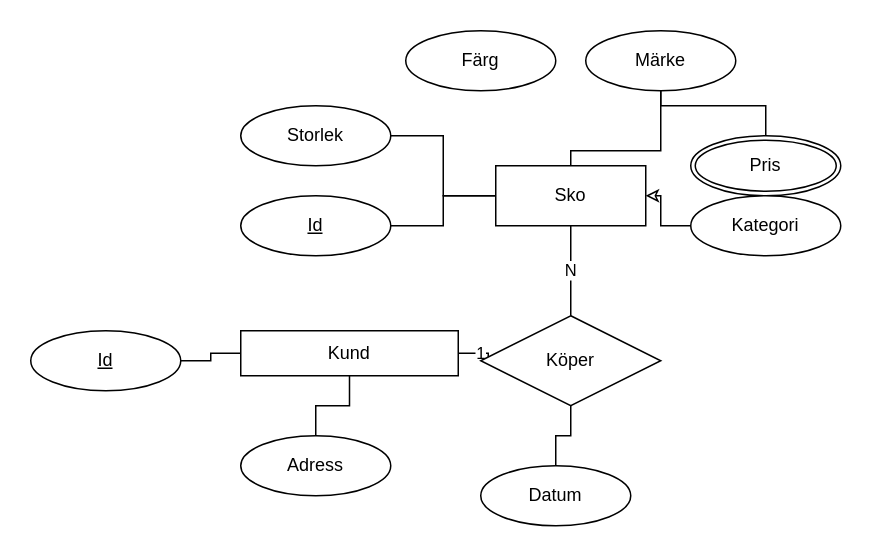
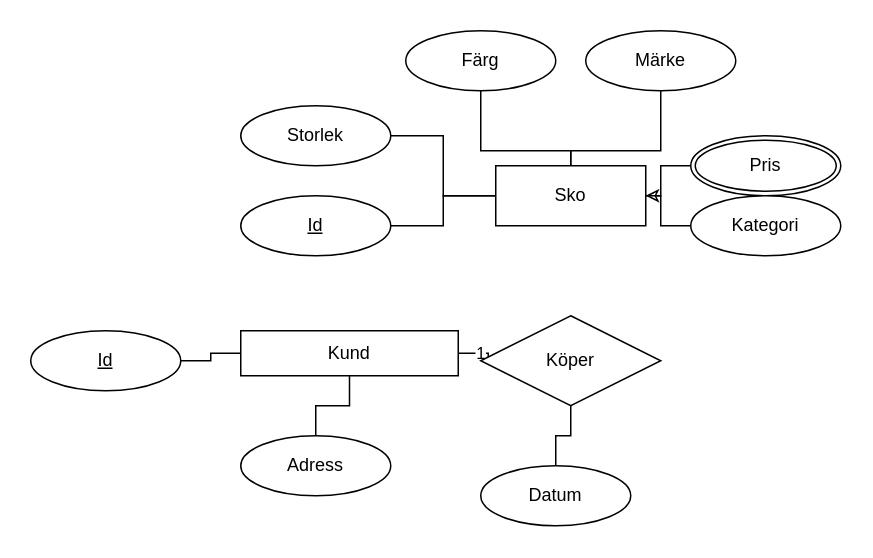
(730, 106) -> (662, 166)
none -> (494, 151)
(571, 271) -> none
